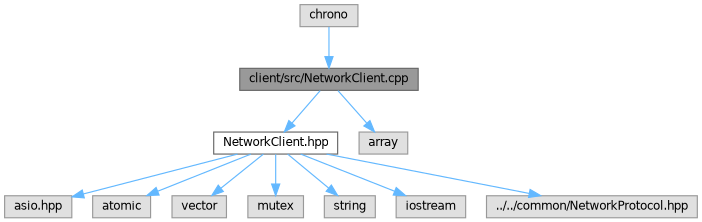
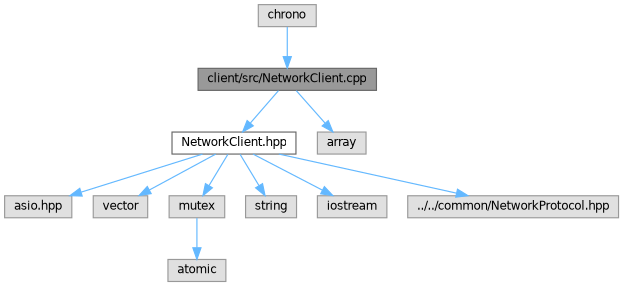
(204, 173) -> (197, 233)
